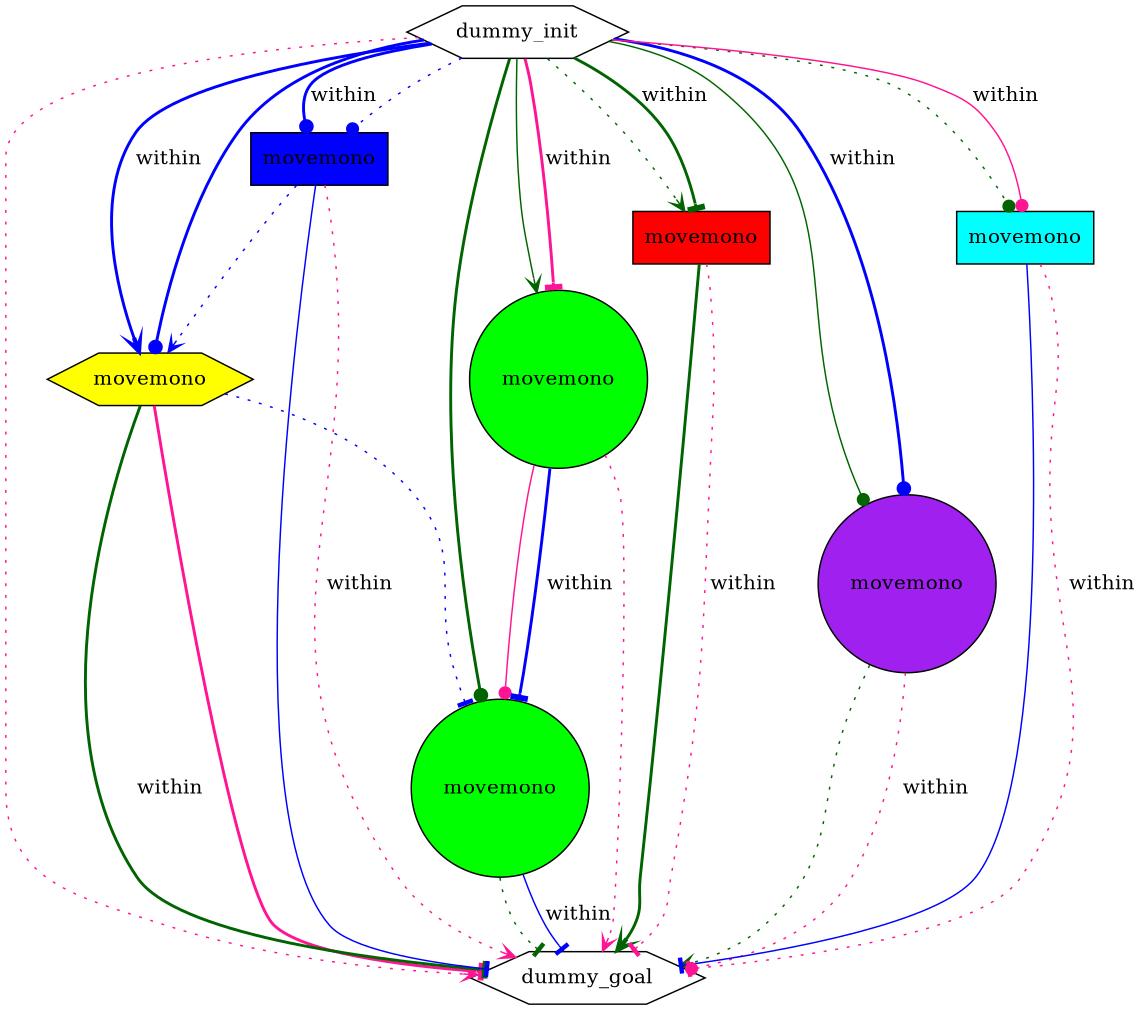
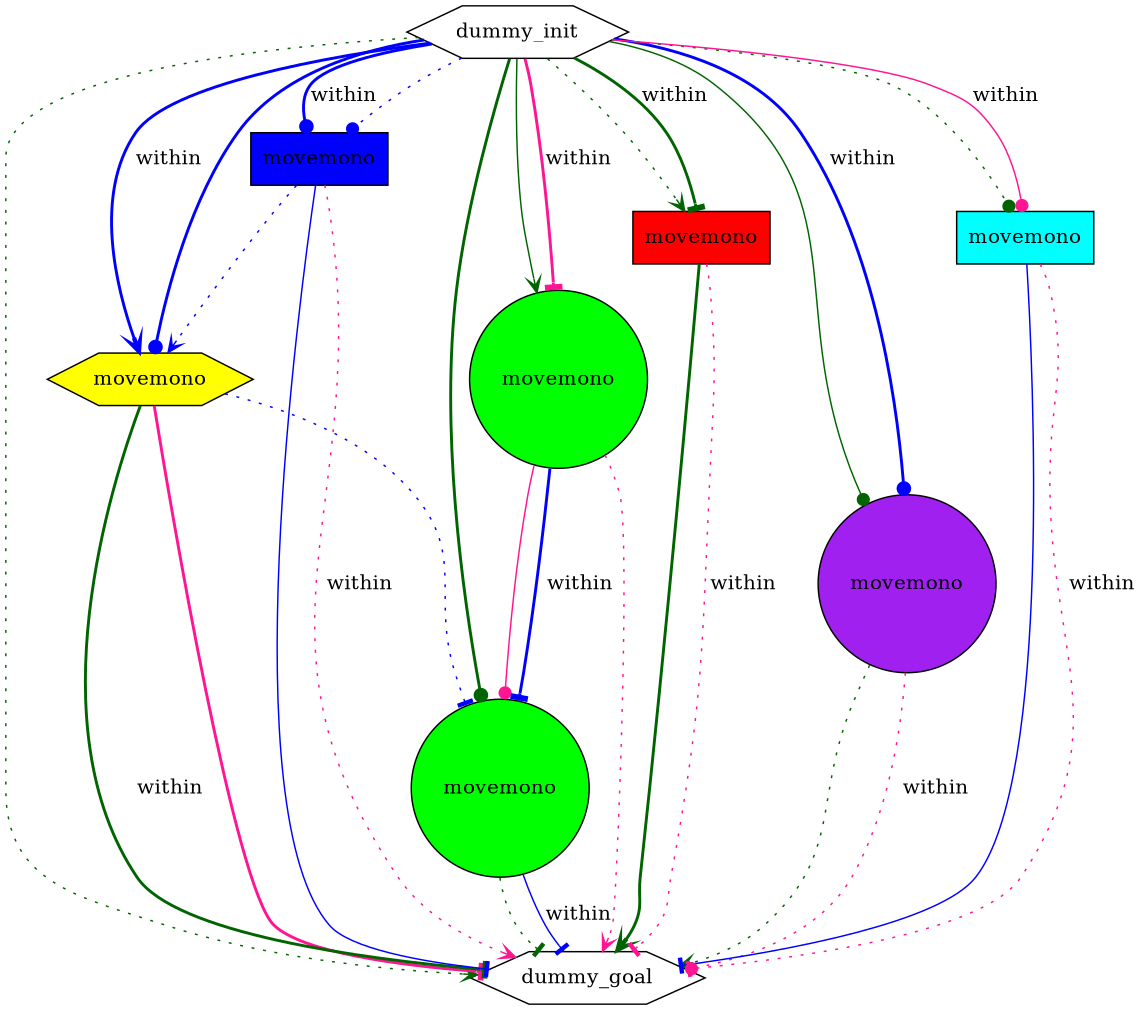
(6, 515) -> (6, 515)
